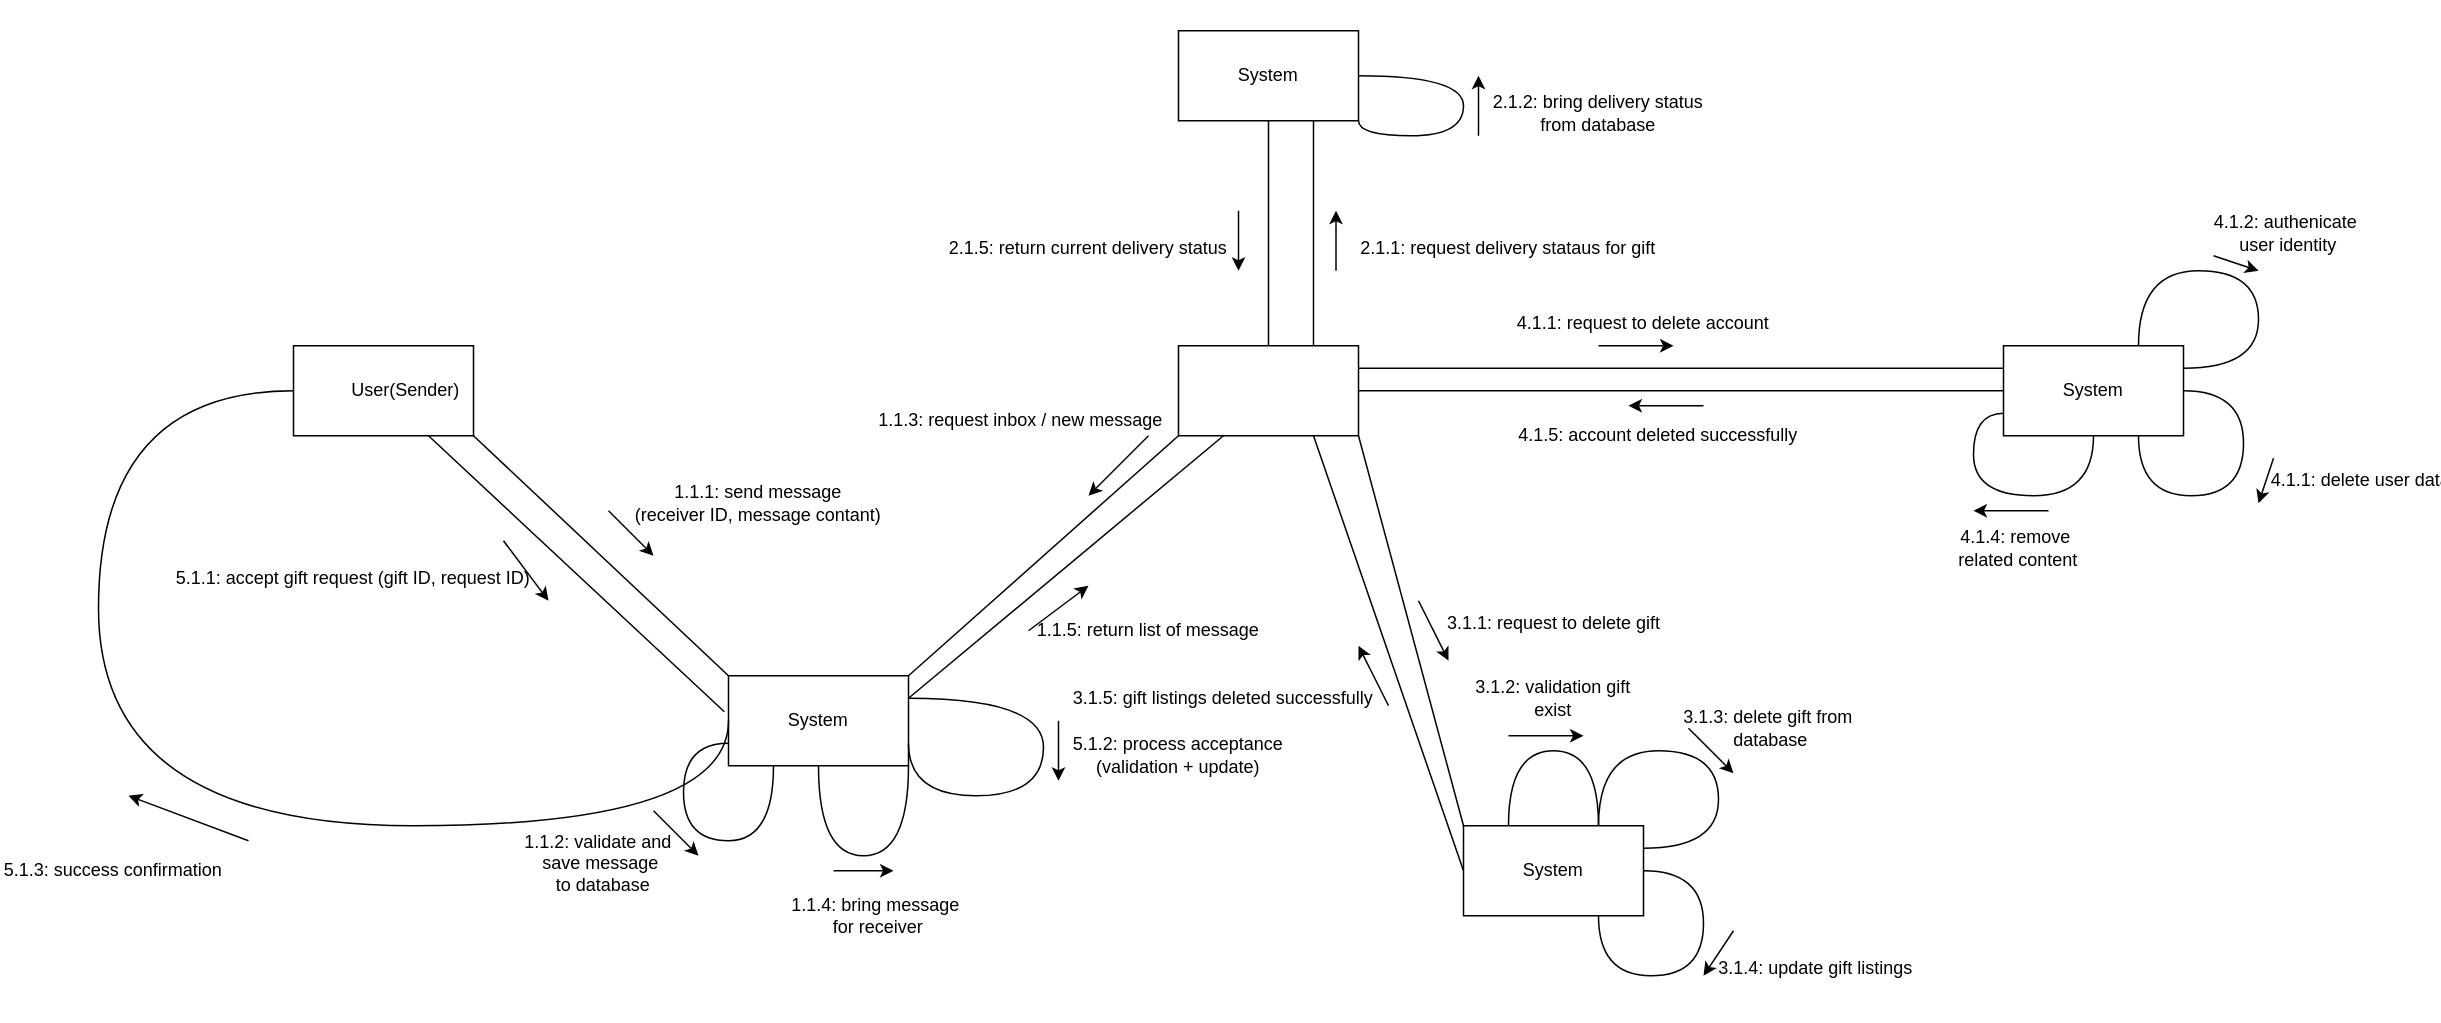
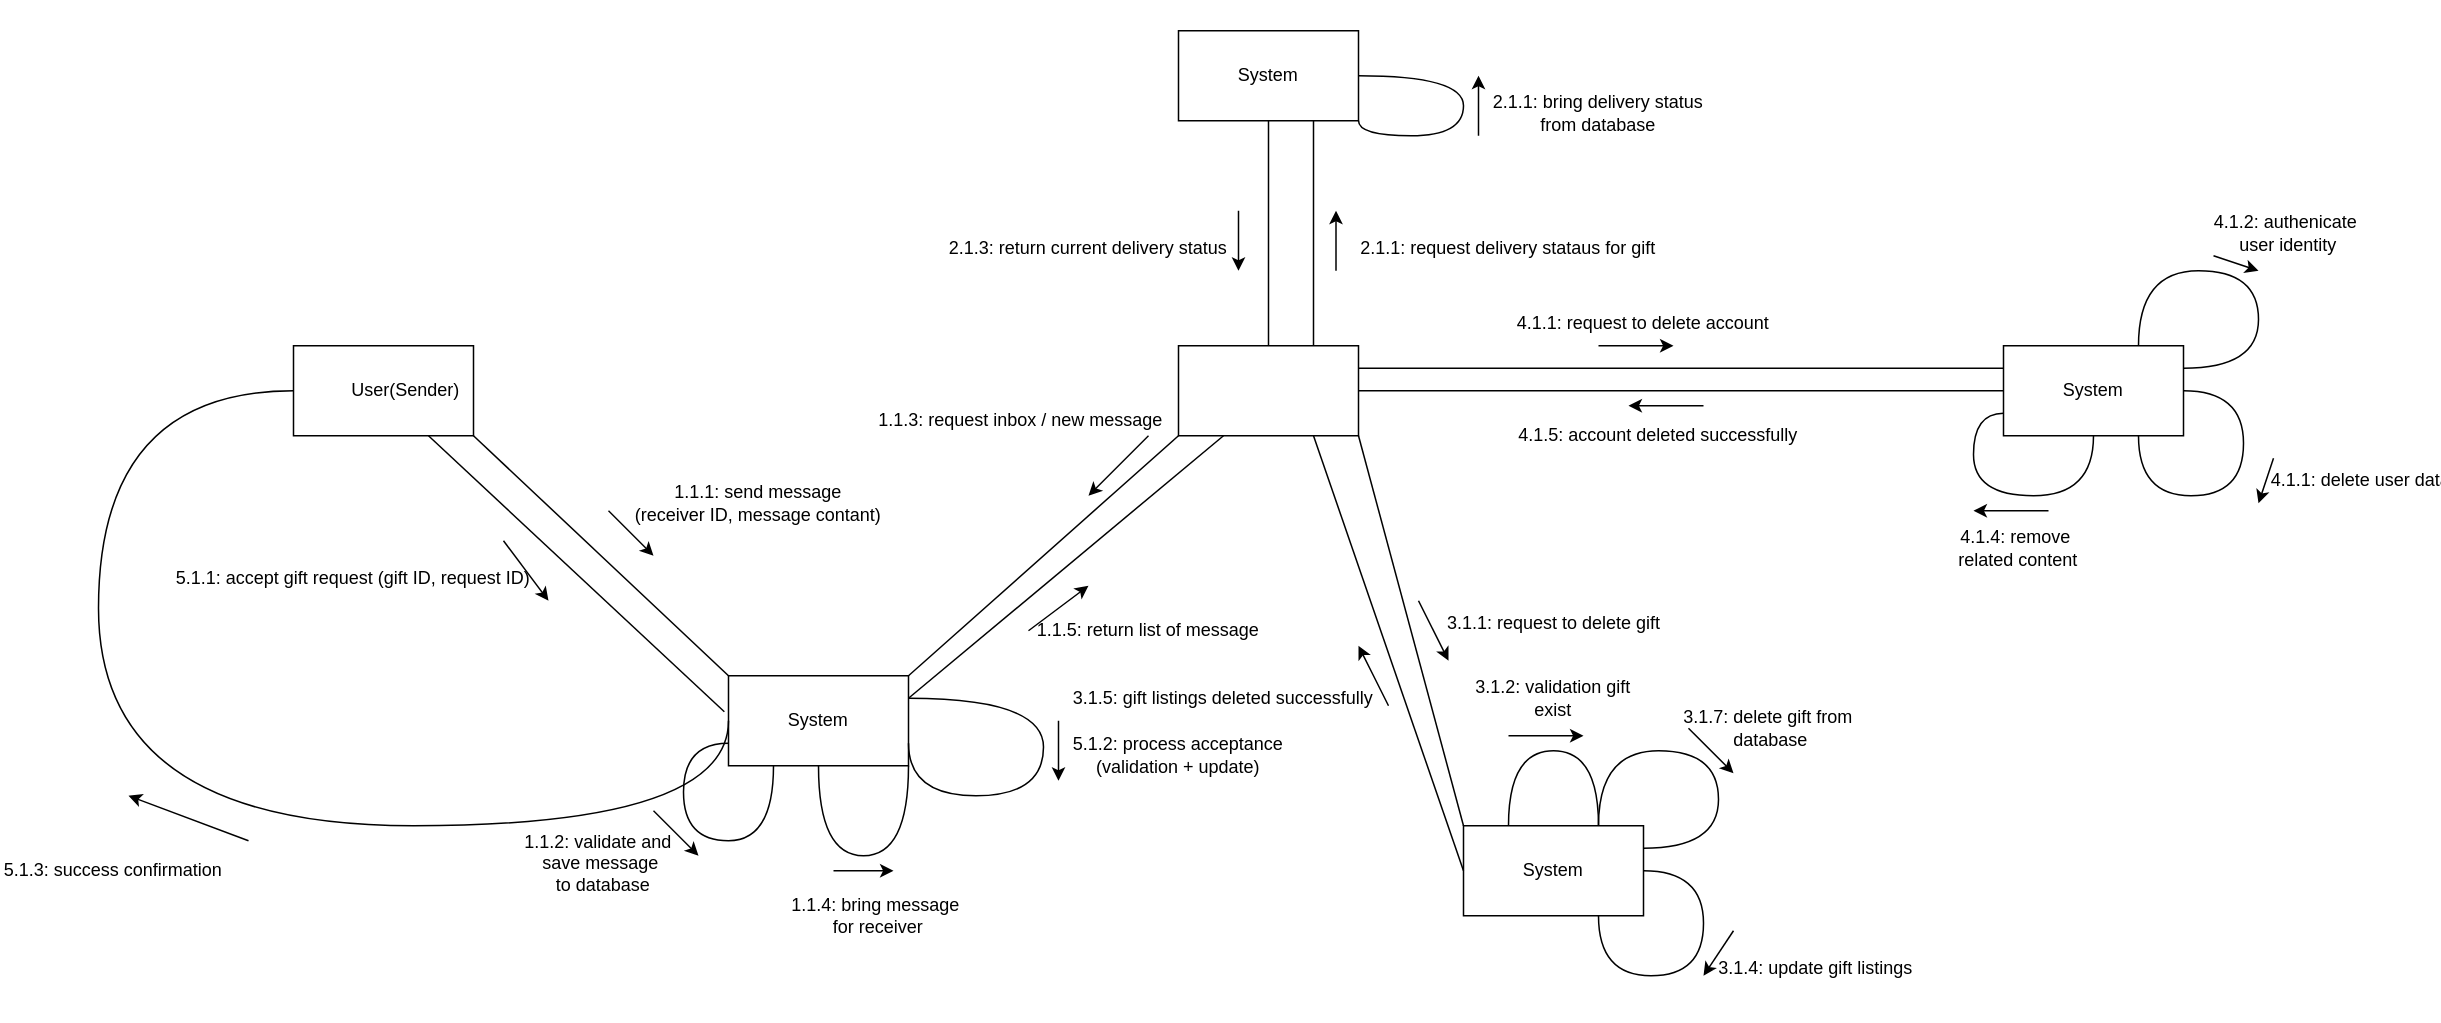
(1598, 113) -> (1598, 113)
(1088, 248) -> (1088, 248)
(1771, 728) -> (1771, 728)
